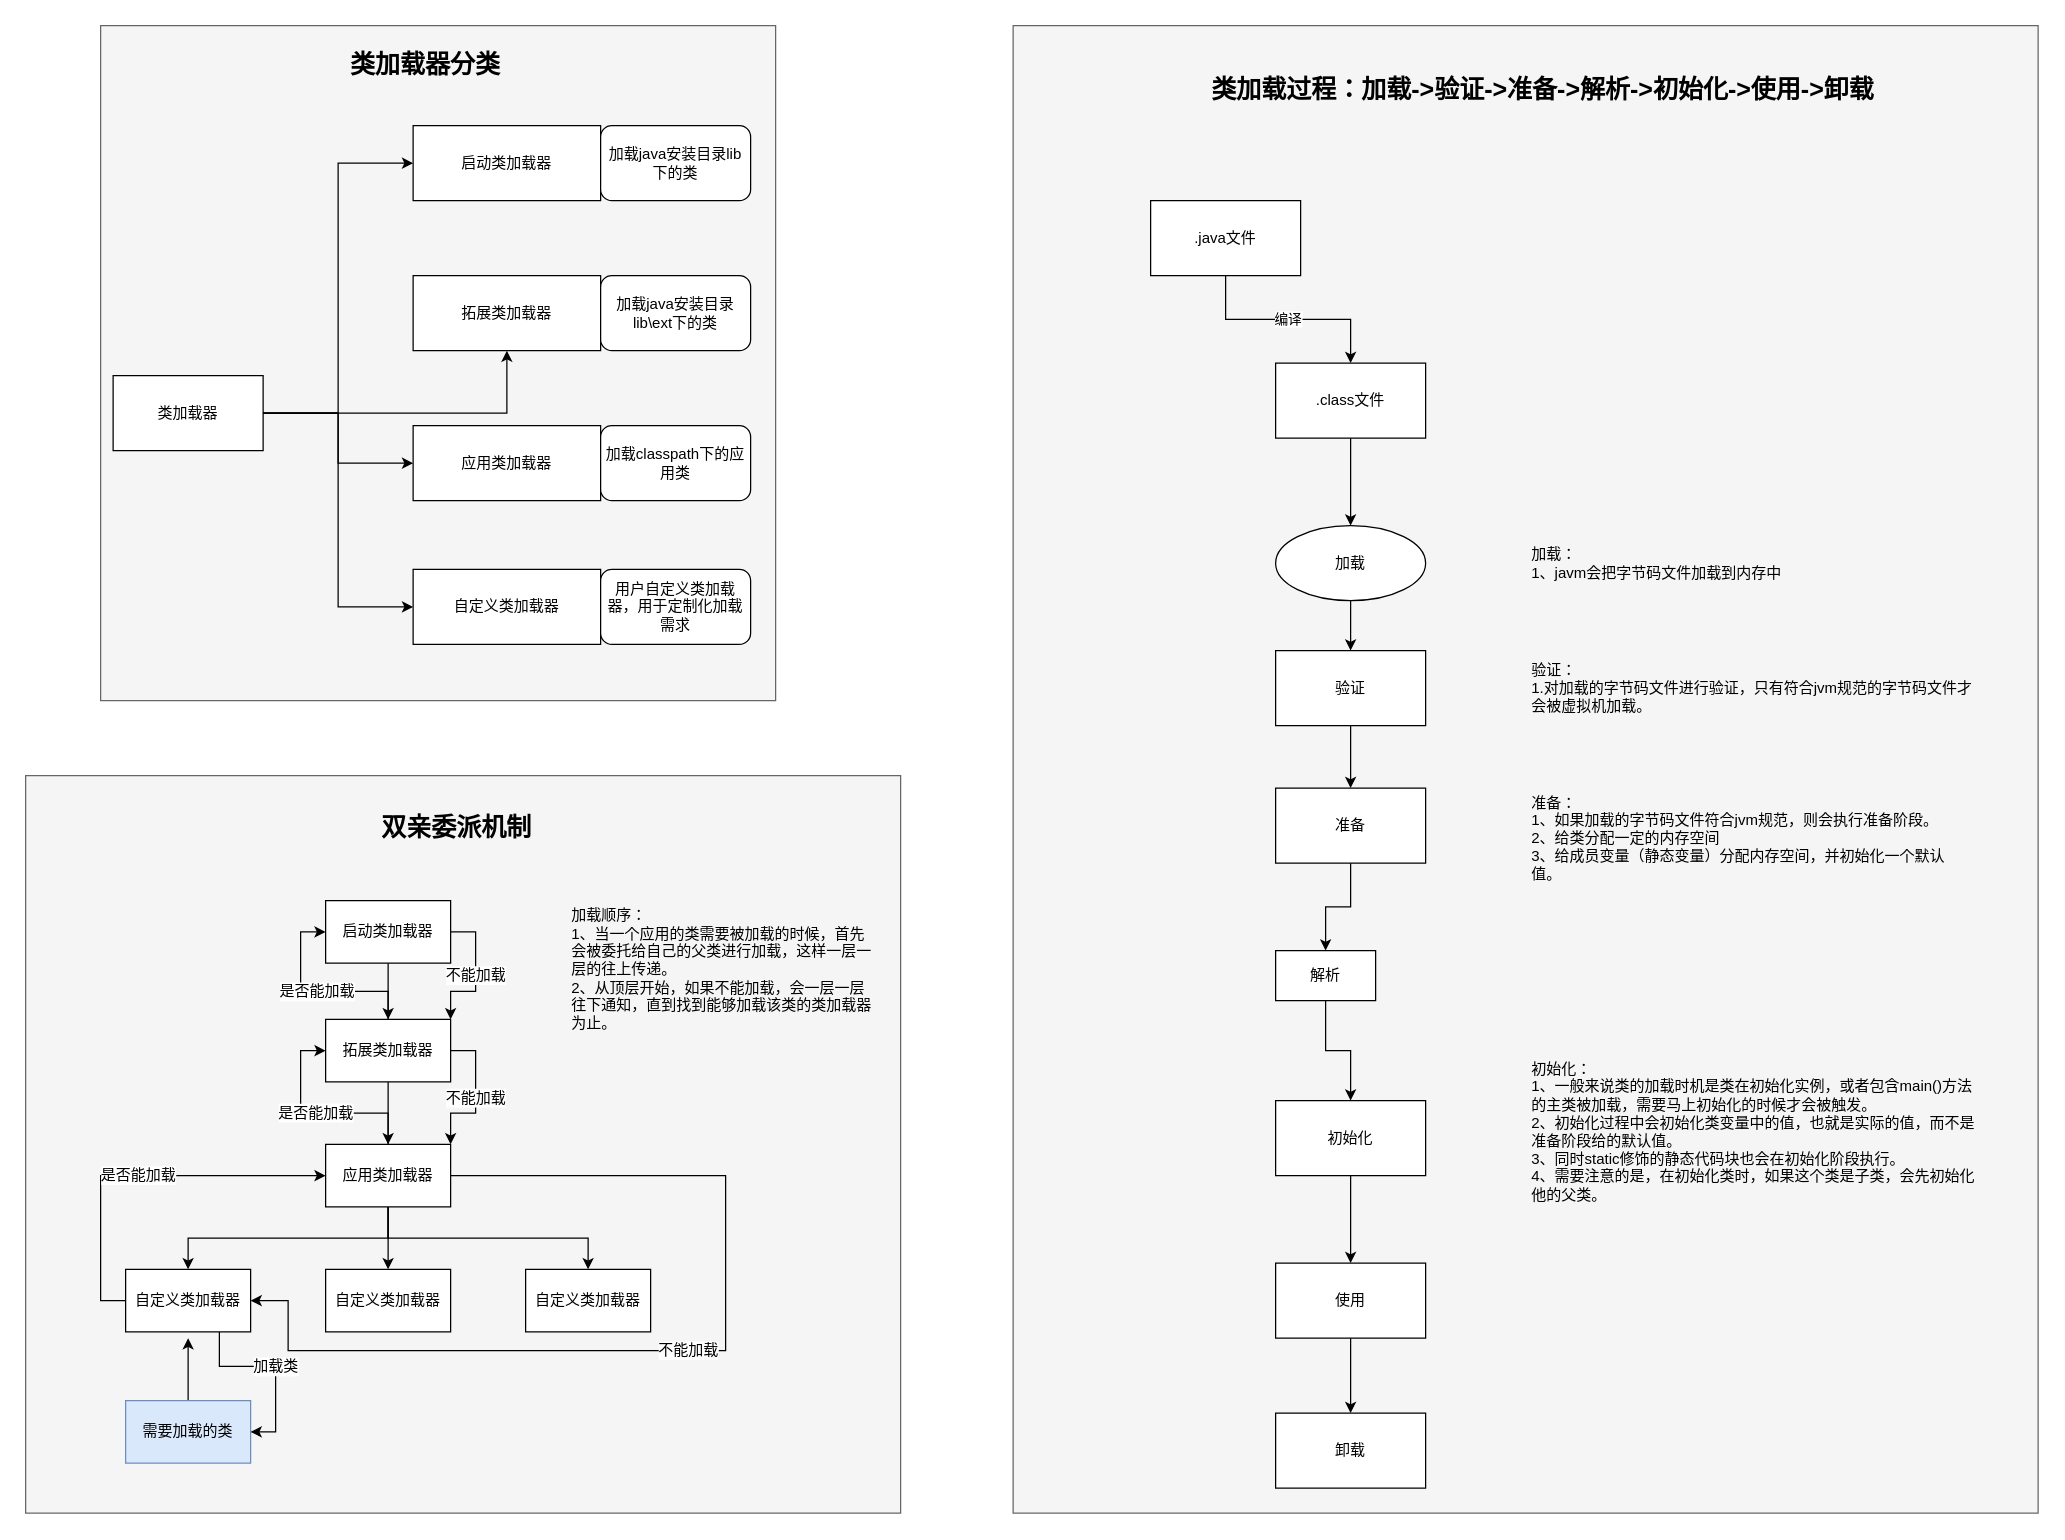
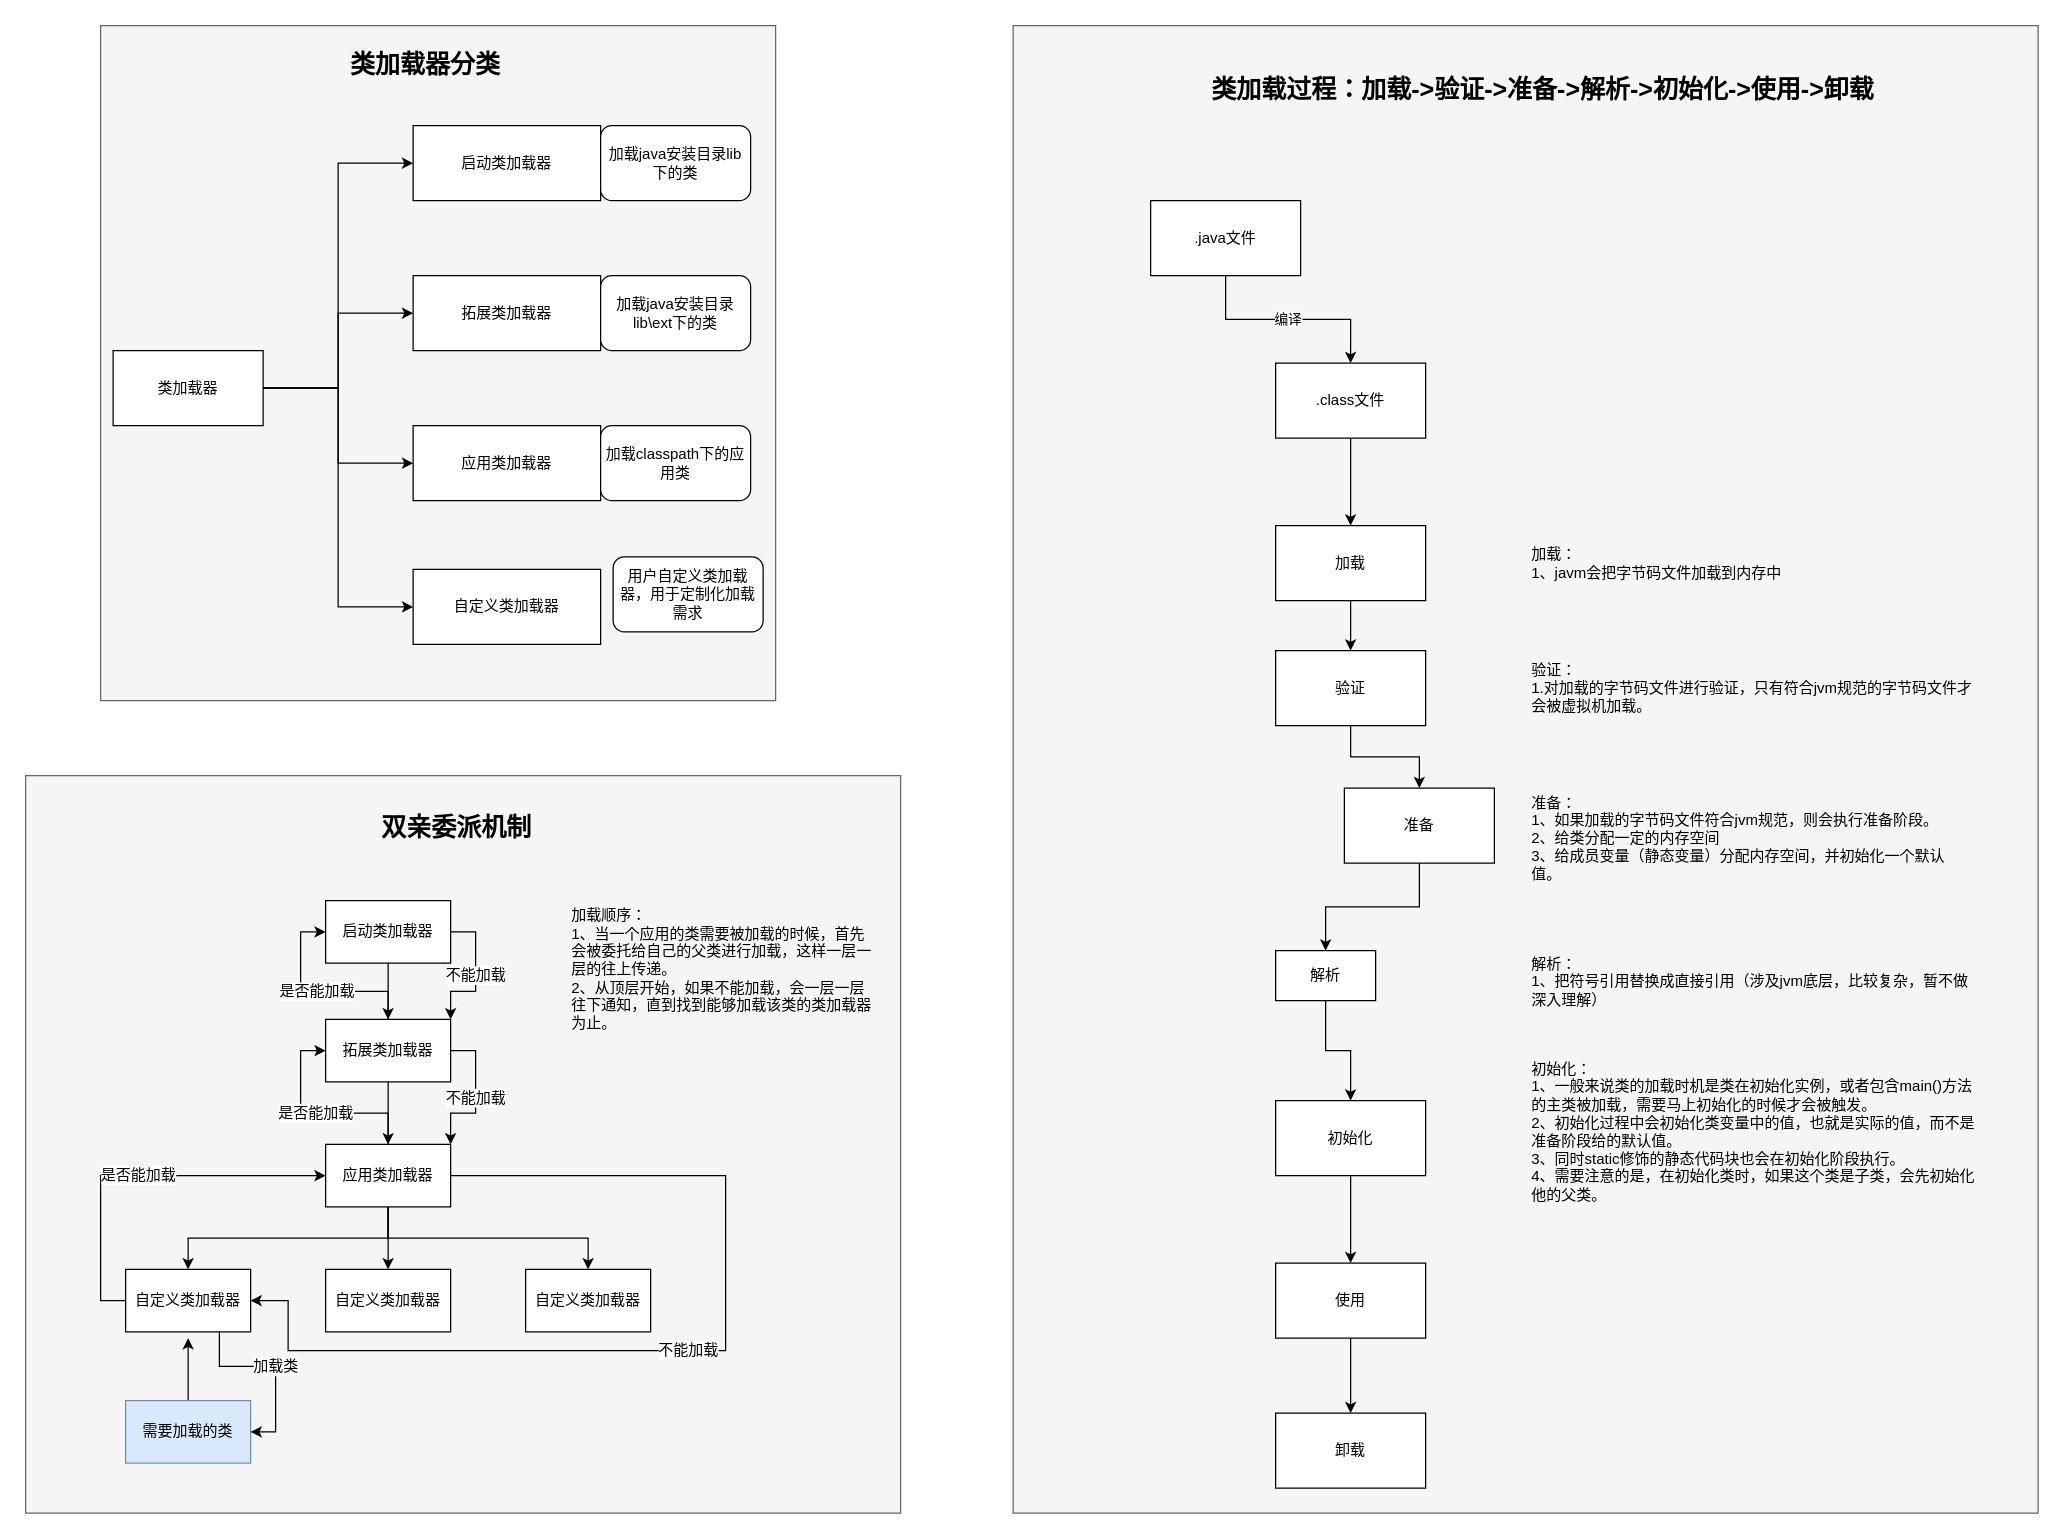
(188, 413) -> (188, 388)
(1351, 563) -> (1351, 563)
(676, 607) -> (688, 594)
(1351, 826) -> (1419, 826)
none -> (1756, 982)
